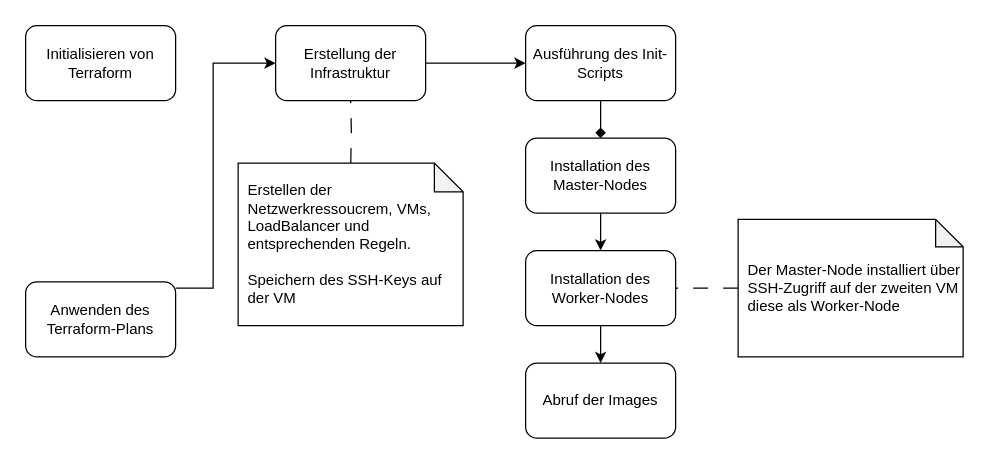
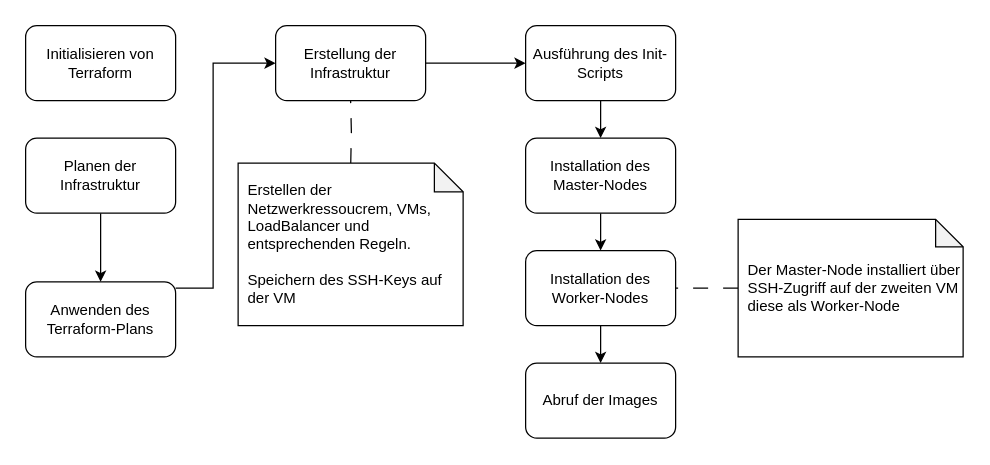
(601, 127) -> (601, 128)
none -> (101, 176)
none -> (101, 244)
